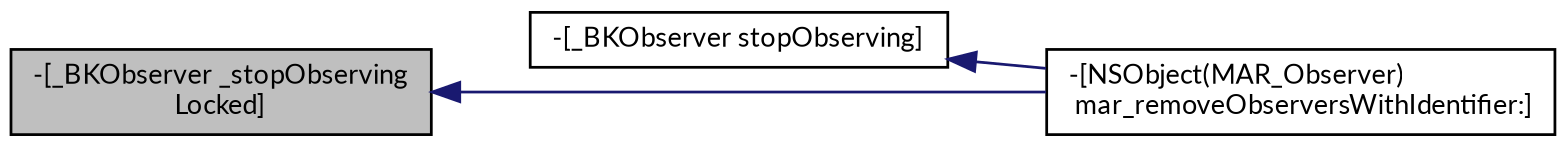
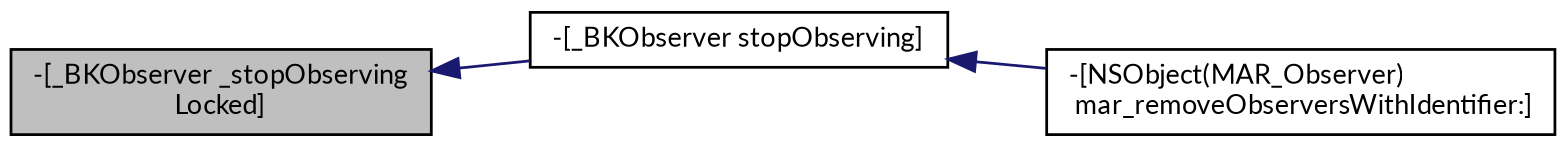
(753, 92) -> (495, 64)
